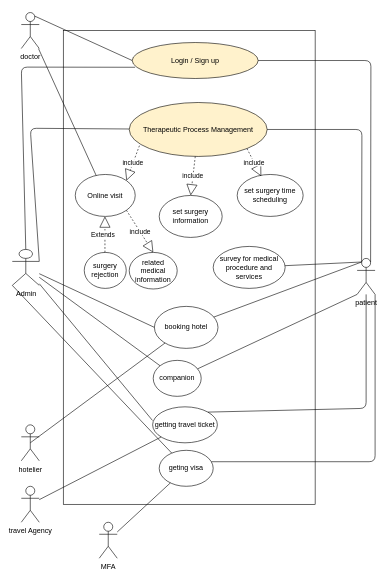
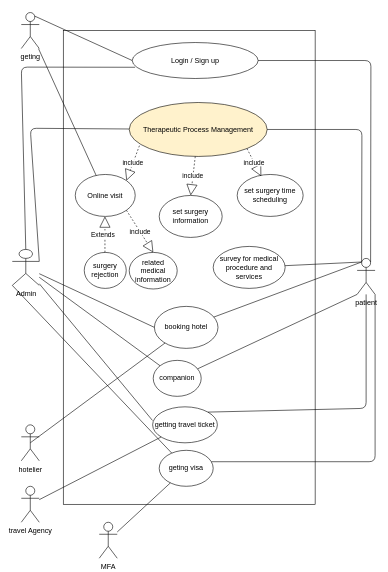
(31, 57) -> (31, 57)
(195, 60) -> (195, 60)
